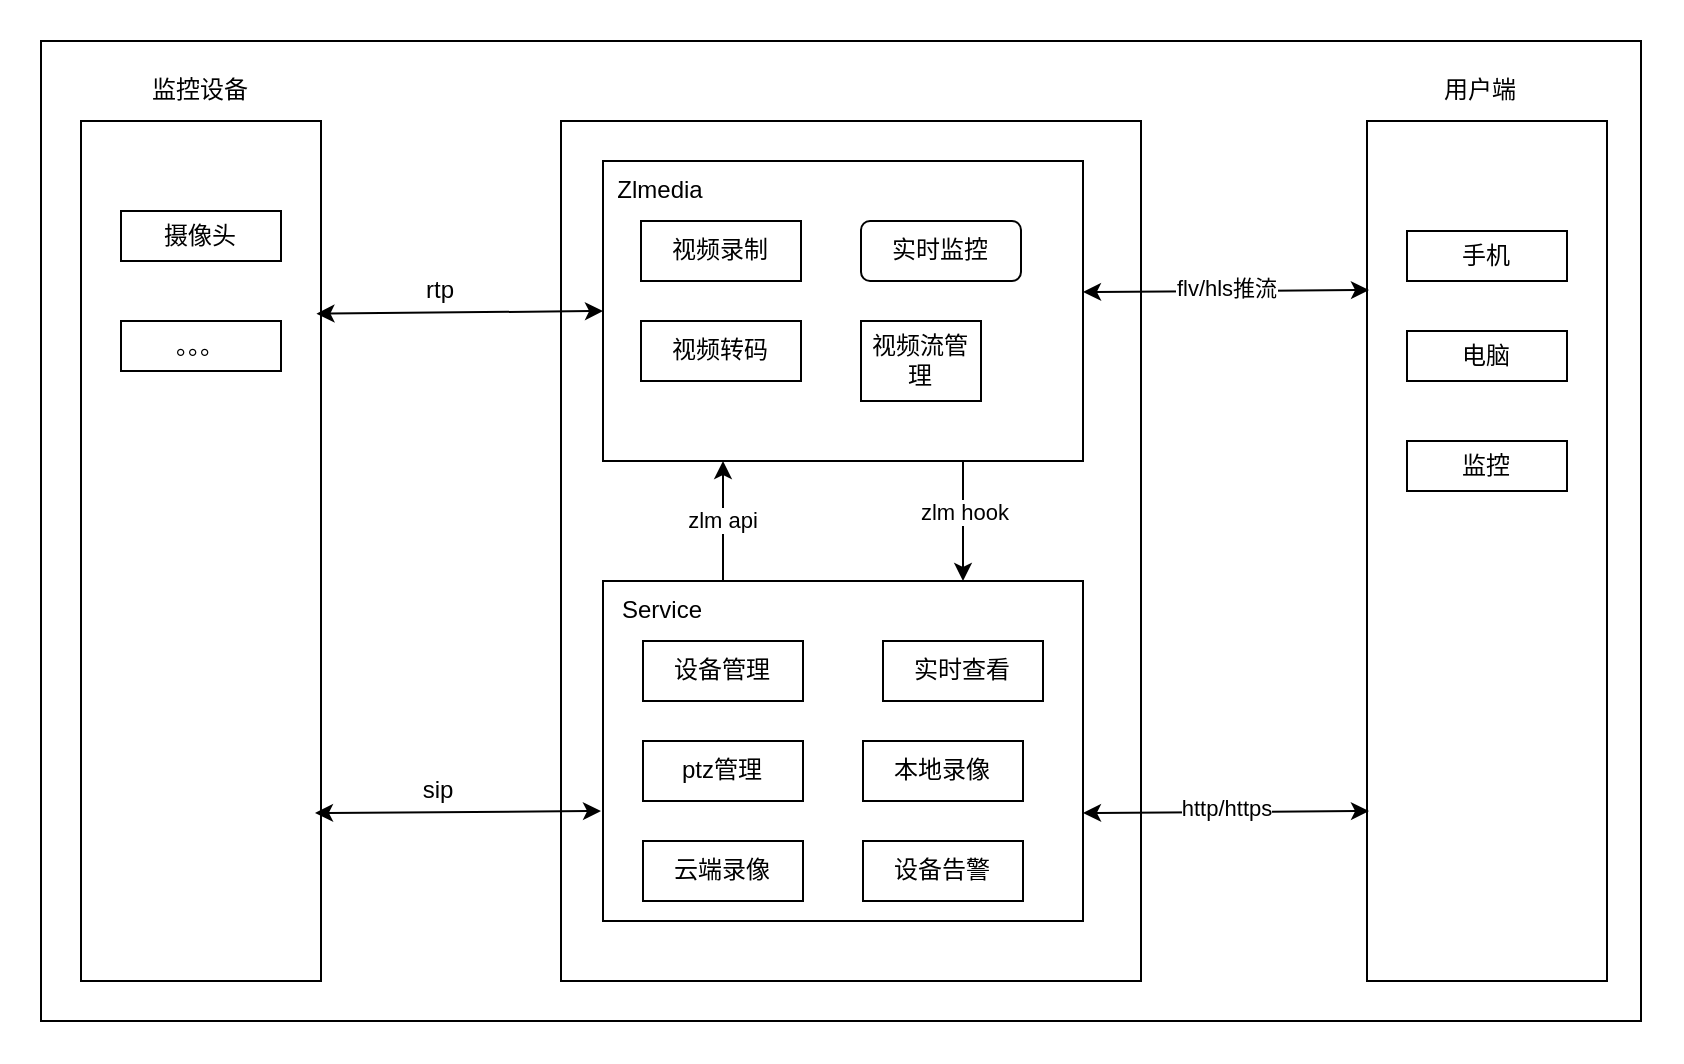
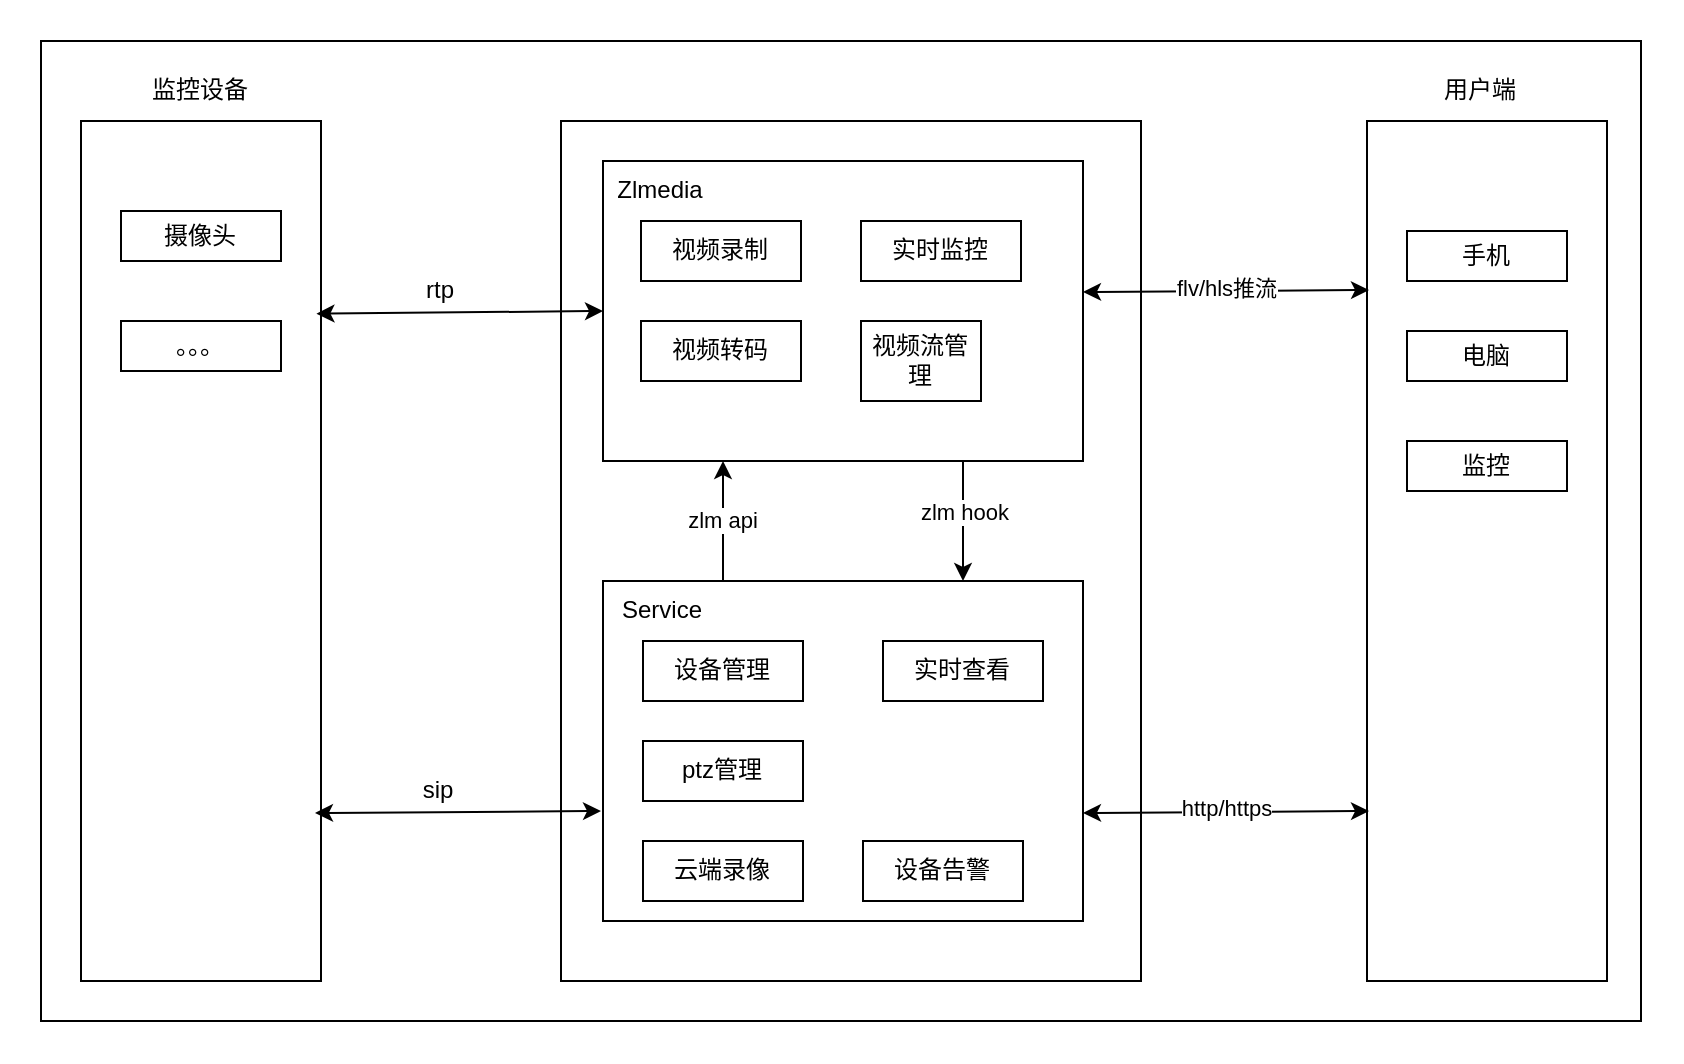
(941, 251) -> (941, 251)
(943, 771) -> none
